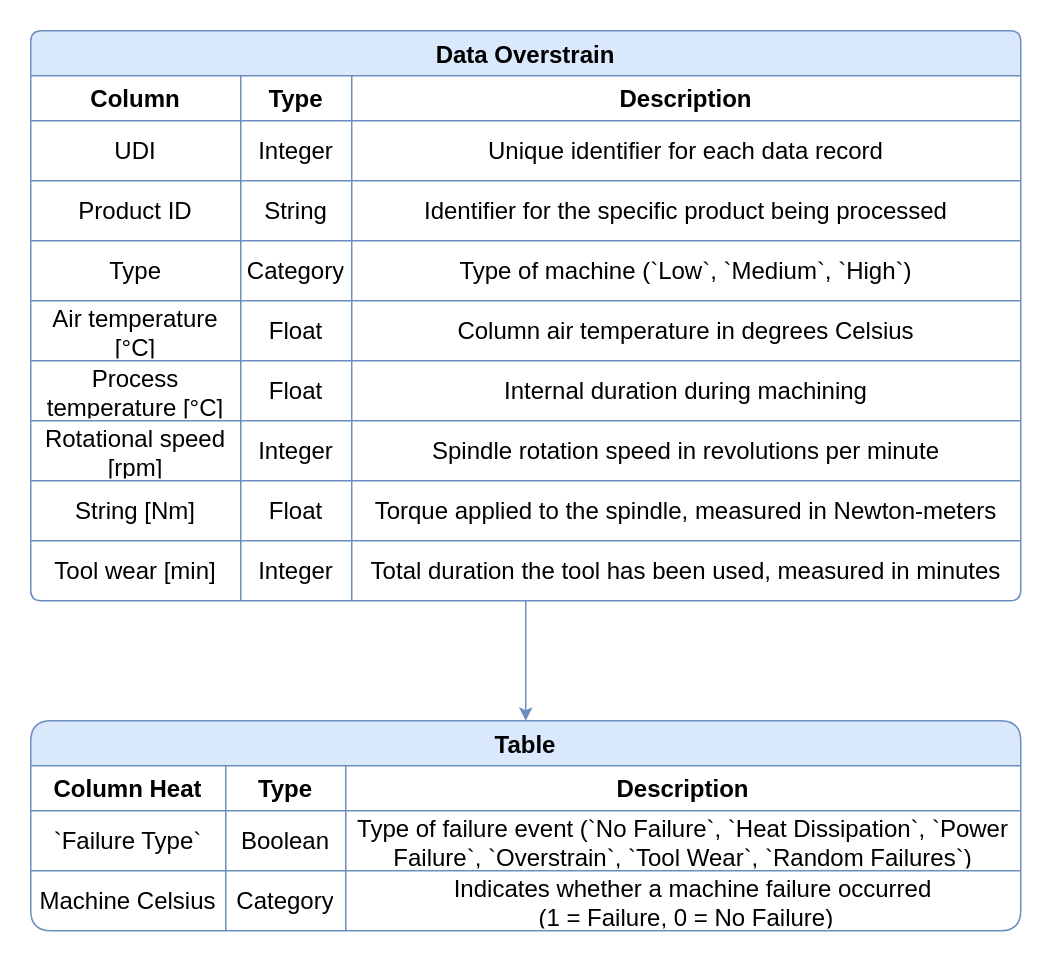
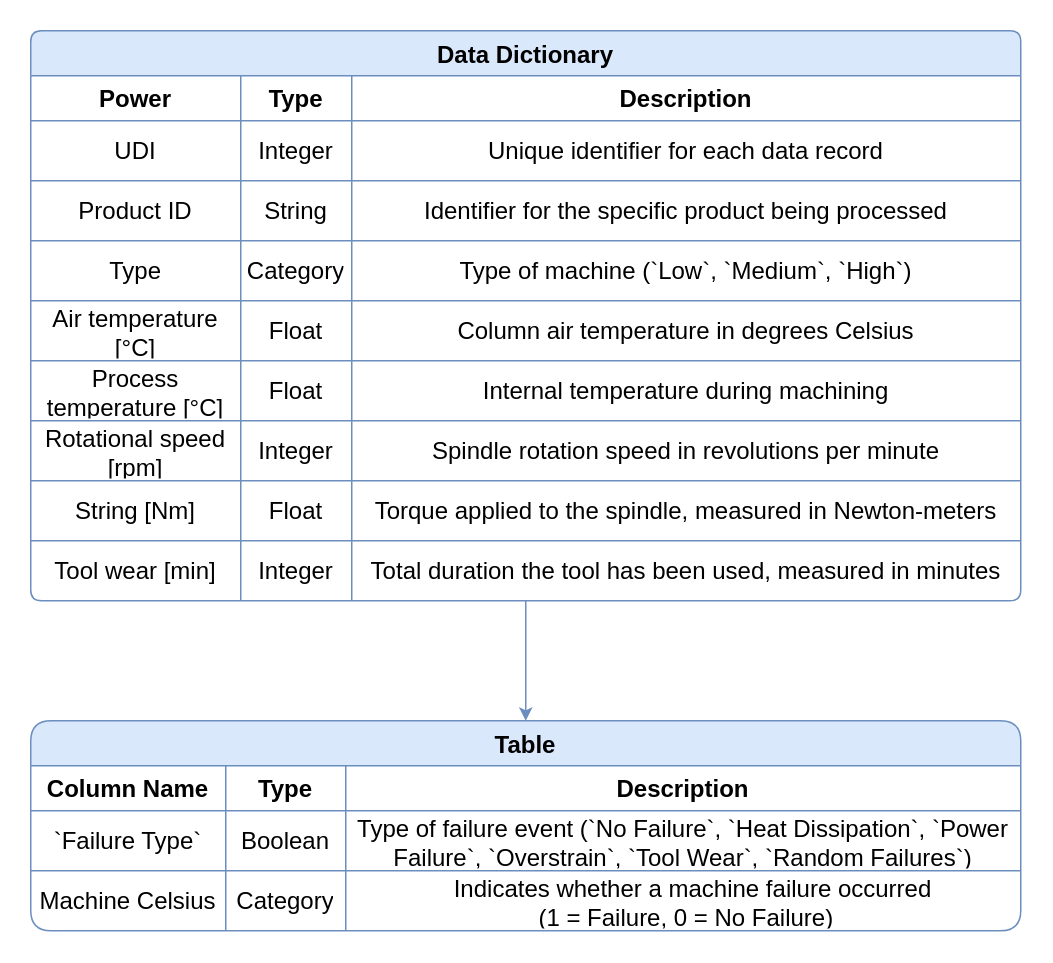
(525, 55) -> (525, 55)
(136, 98) -> (136, 98)
(686, 391) -> (686, 391)
(128, 788) -> (128, 788)
